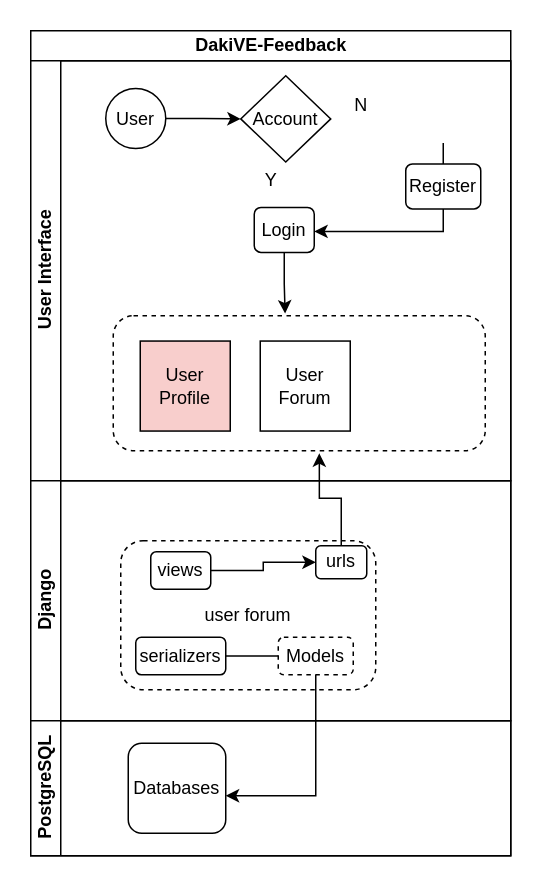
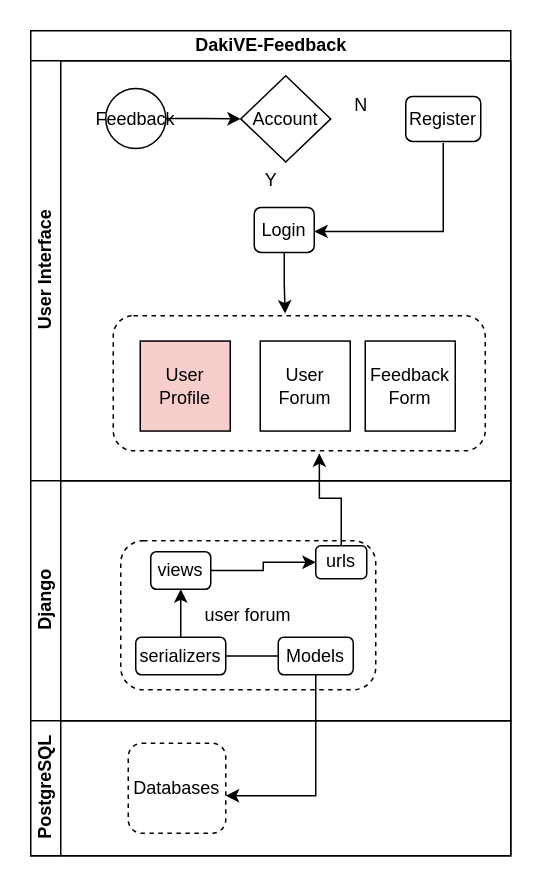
(136, 119) -> (136, 119)
(443, 186) -> (443, 119)
none -> (410, 386)
none -> (181, 608)
(316, 656) -> (316, 656)
(177, 788) -> (177, 788)
